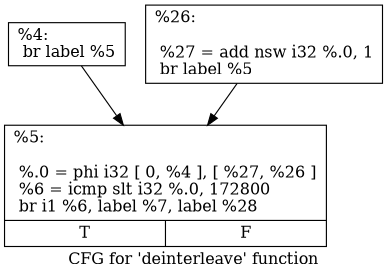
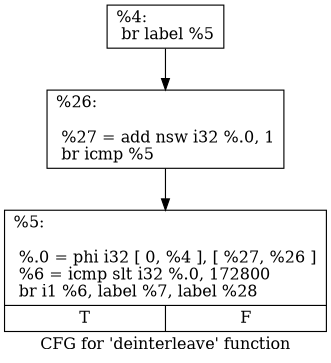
(204, 70) -> (105, 155)
(99, 91) -> (165, 64)
